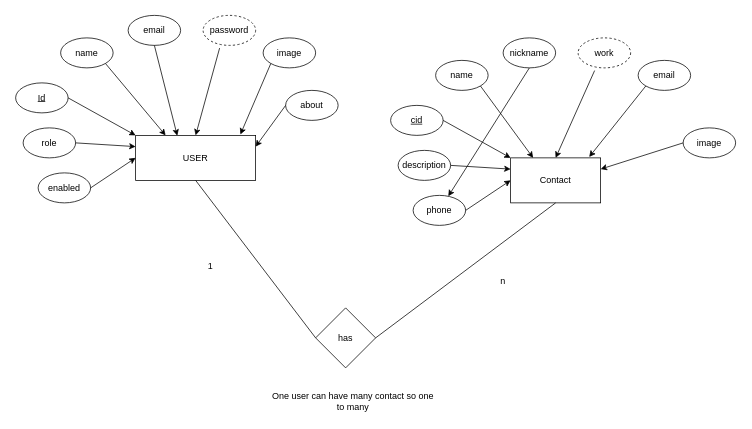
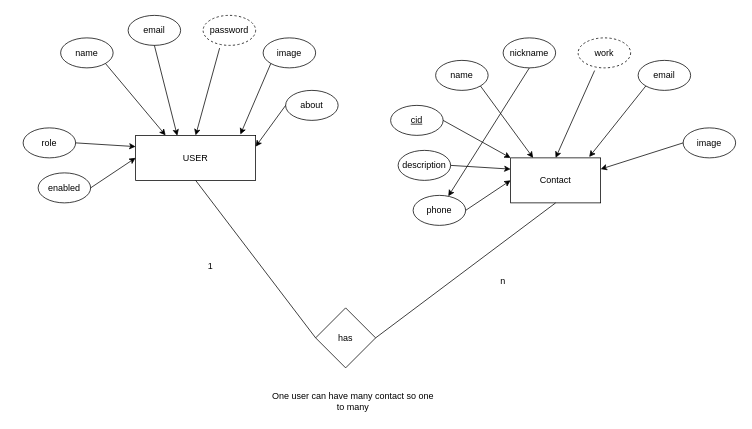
(42, 98) -> none
(100, 115) -> none
